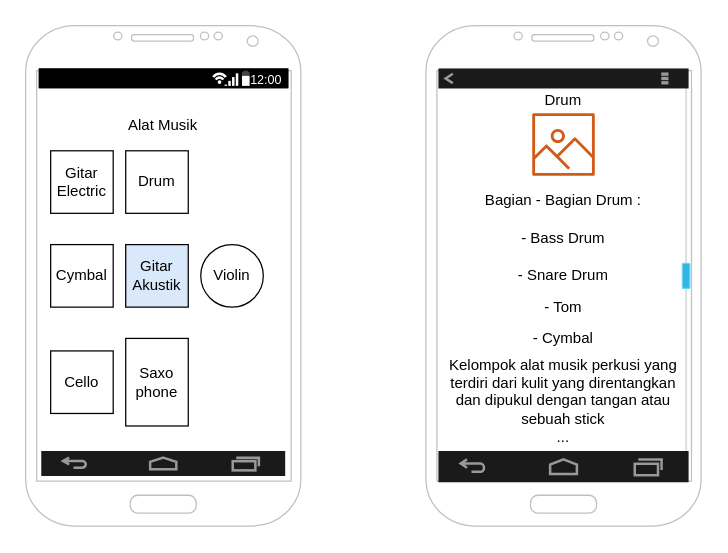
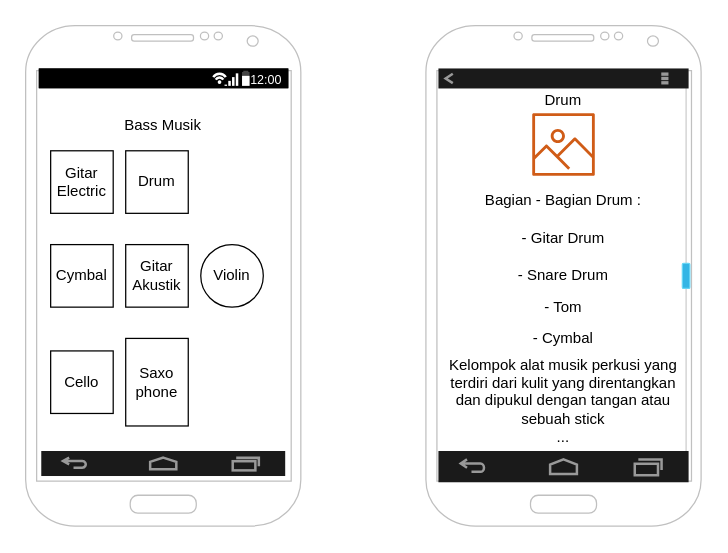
(163, 126) -> (163, 126)
(563, 238) -> (563, 238)
(157, 276) -> (157, 276)
